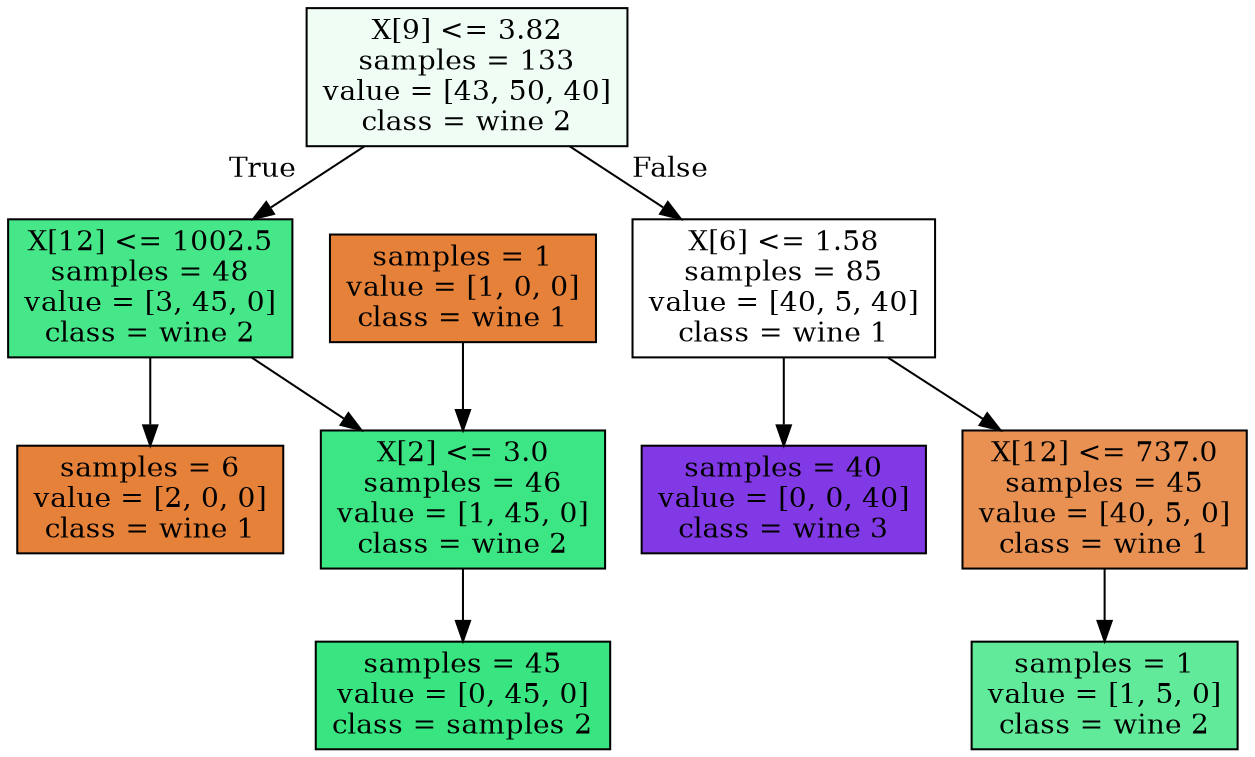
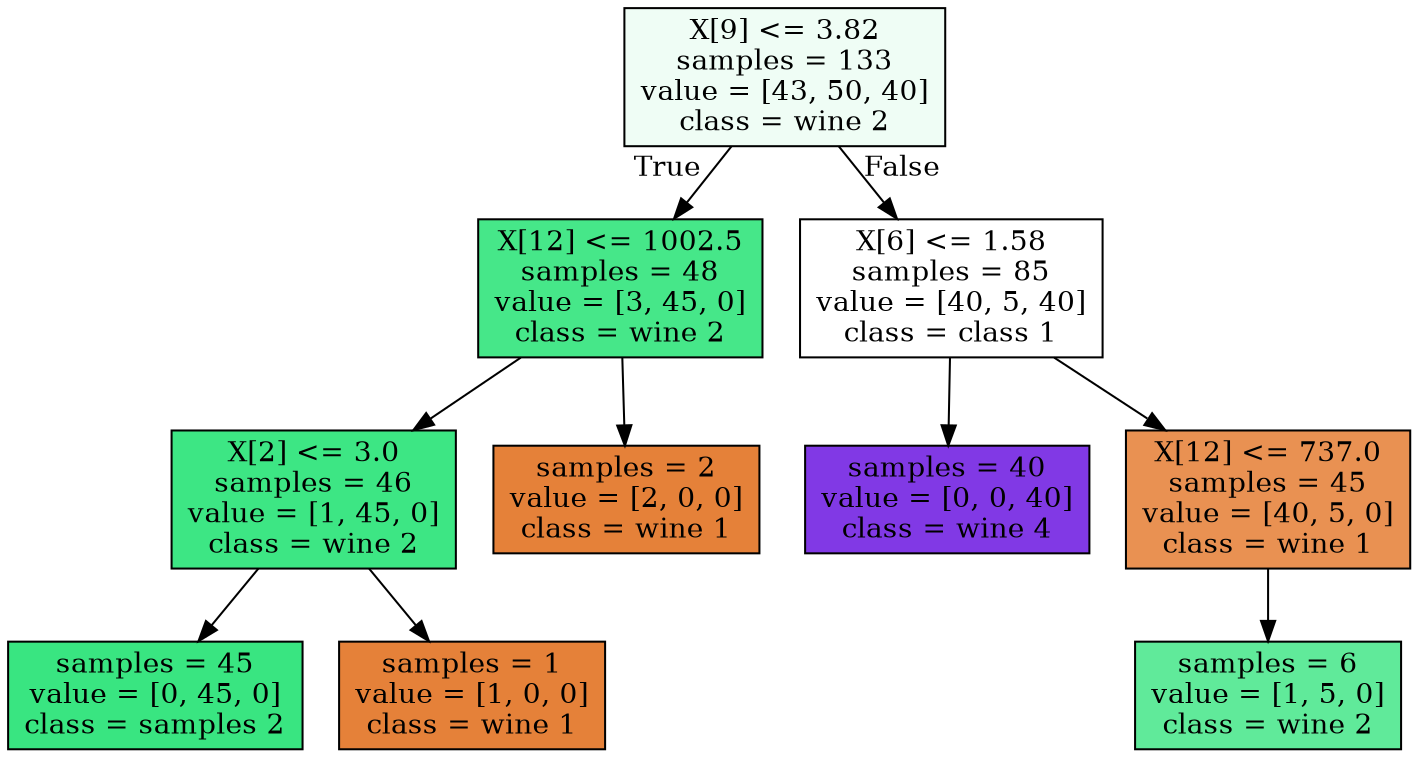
(784, 288) -> (951, 288)
(463, 376) -> (393, 597)
(150, 500) -> (626, 500)
(784, 500) -> (947, 500)
(1105, 695) -> (1268, 695)
